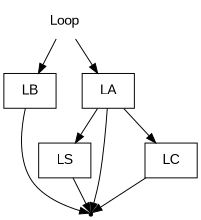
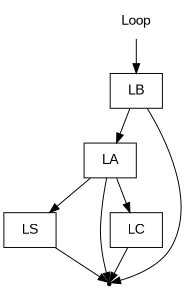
(84, 52) -> (125, 121)
